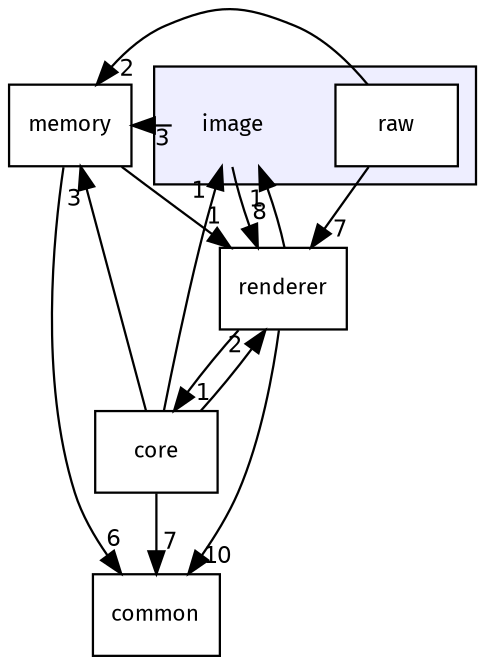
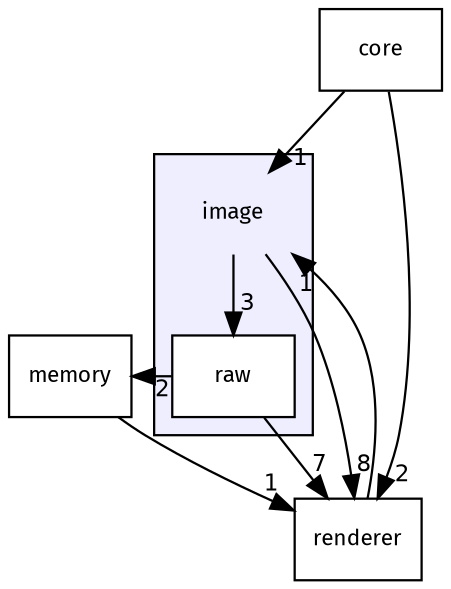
(163, 125) -> (233, 284)
(116, 300) -> none
(212, 361) -> none
(156, 615) -> none
